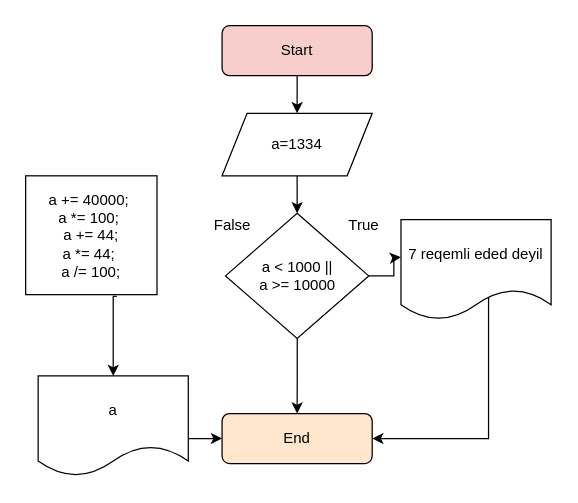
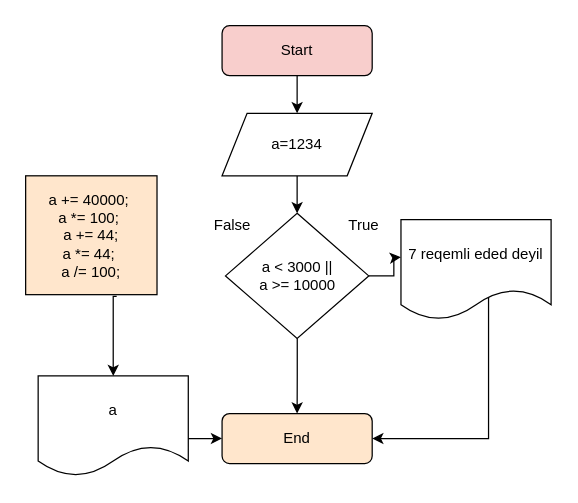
(297, 144) -> (297, 144)
(91, 235) -> (91, 235)
(298, 276) -> (298, 276)
